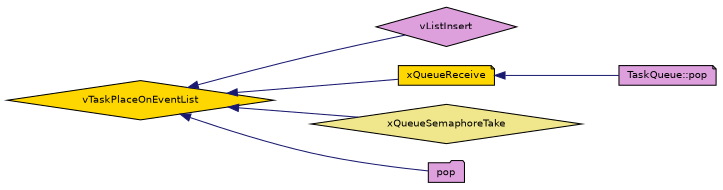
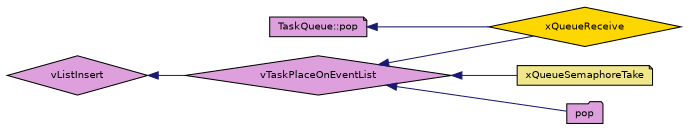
(301, 58) -> (172, 75)
(446, 75) -> (585, 27)
(562, 75) -> (433, 27)
(141, 100) -> (318, 75)
(446, 124) -> (585, 75)
